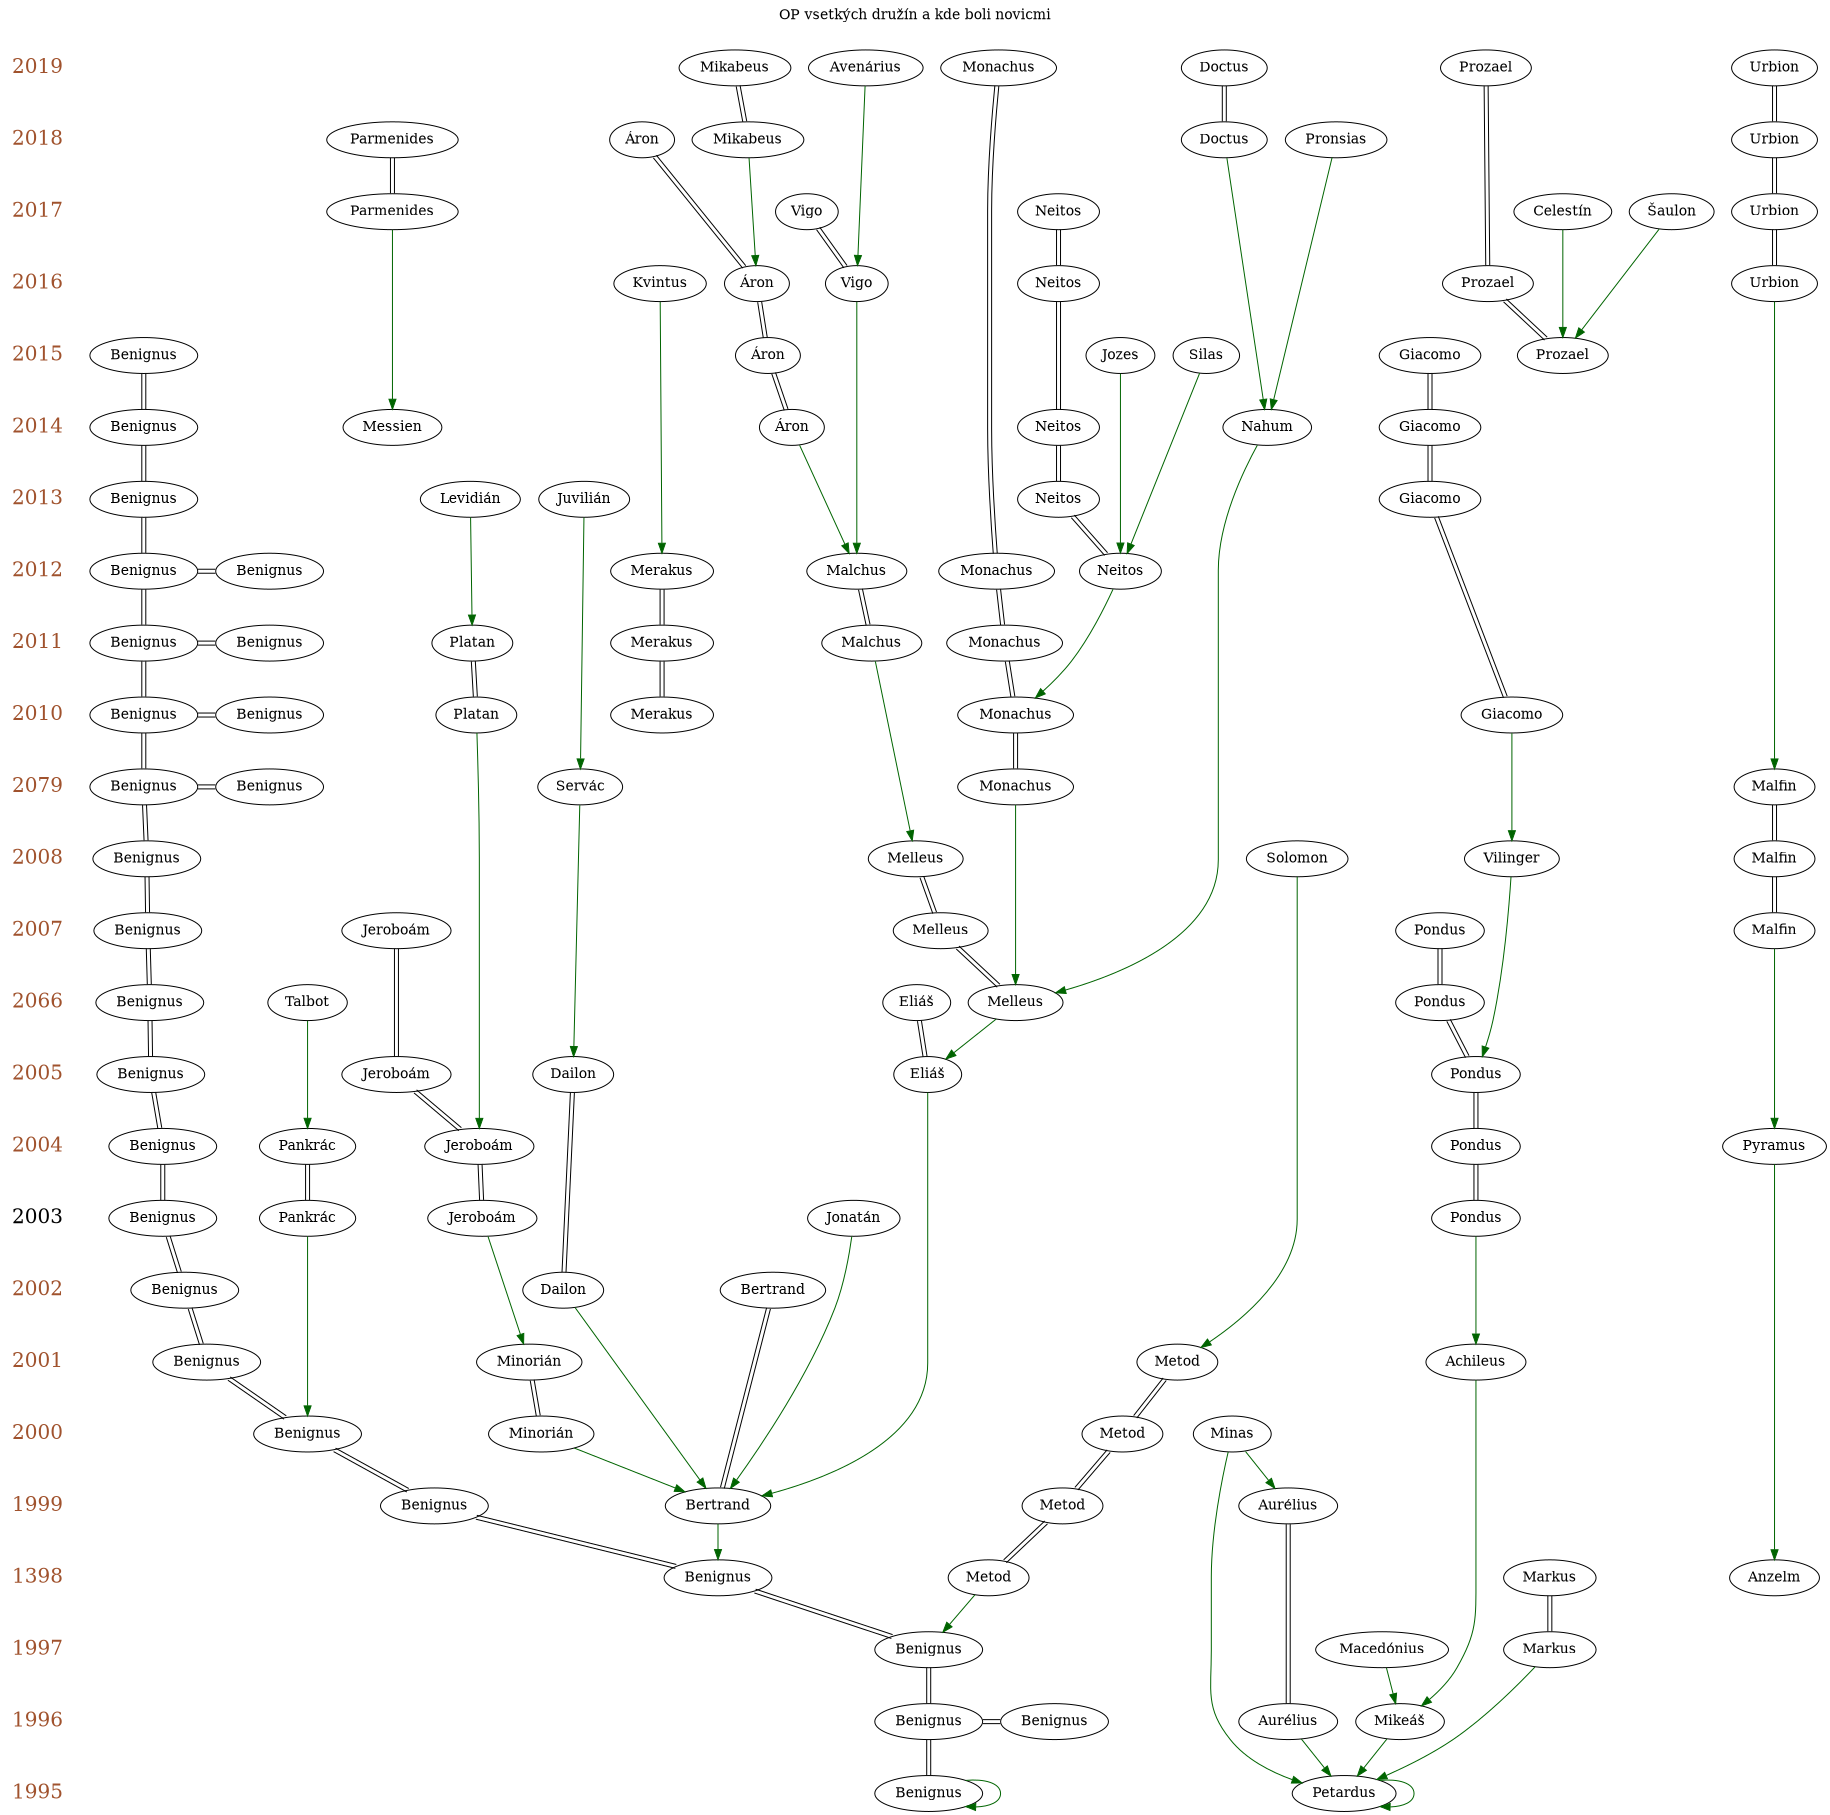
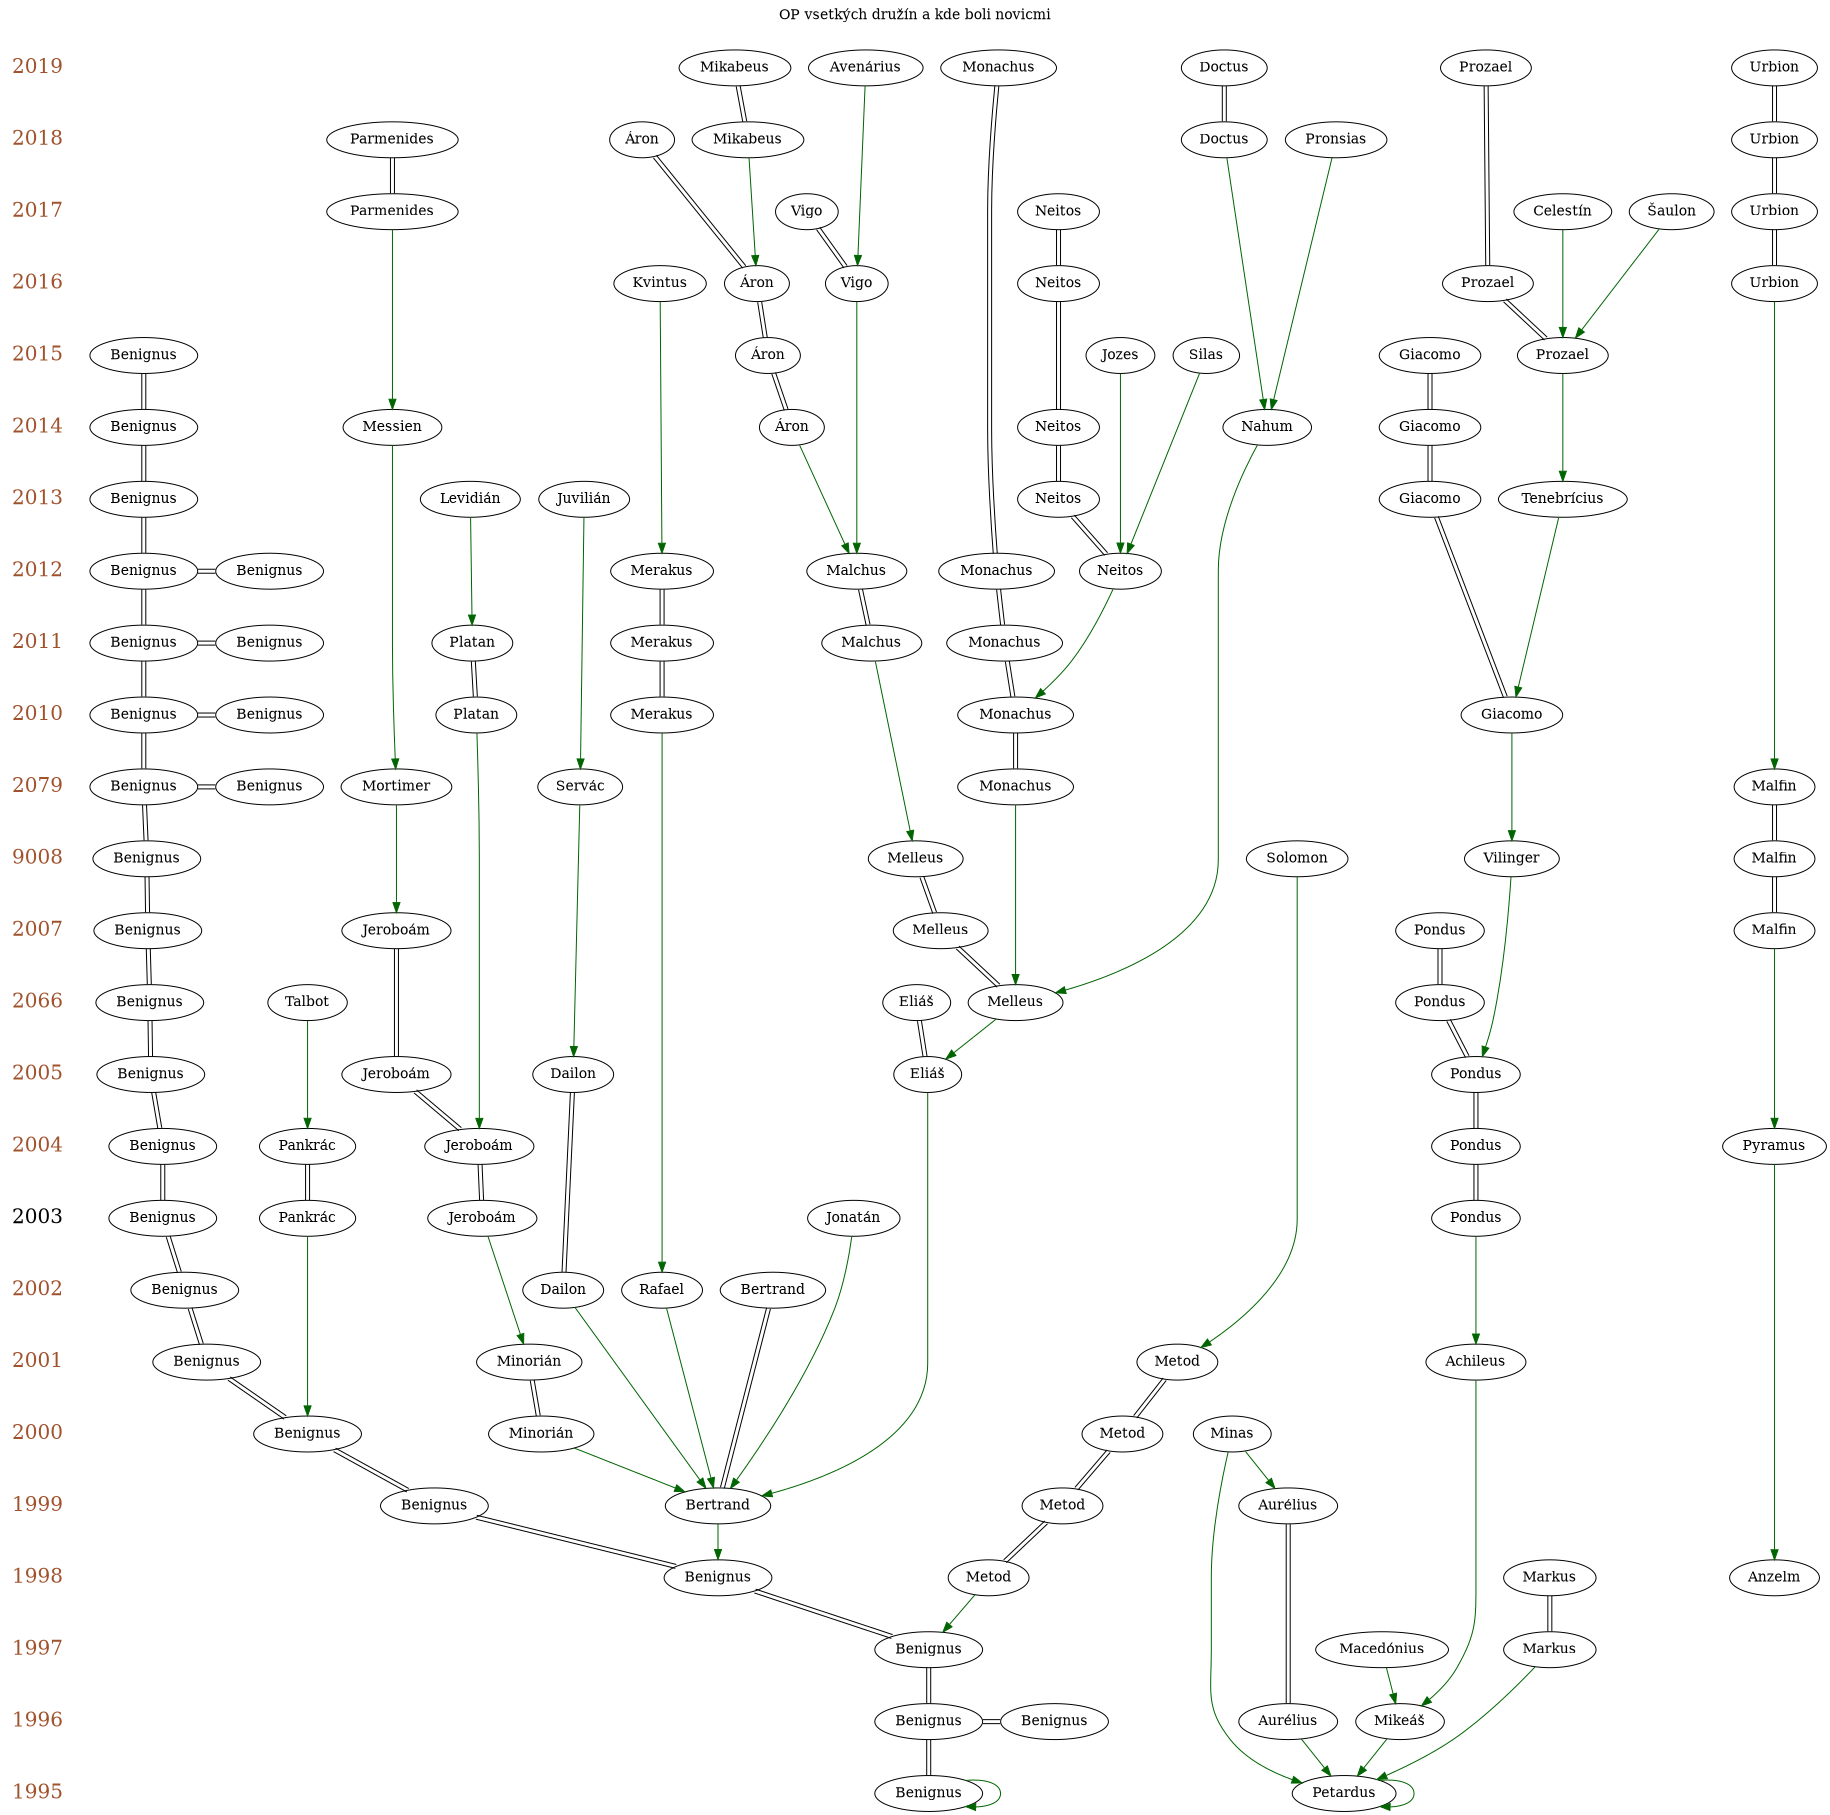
none -> (1563, 499)
none -> (396, 787)
(38, 859) -> (38, 859)
none -> (662, 1290)
(38, 1578) -> (38, 1578)
